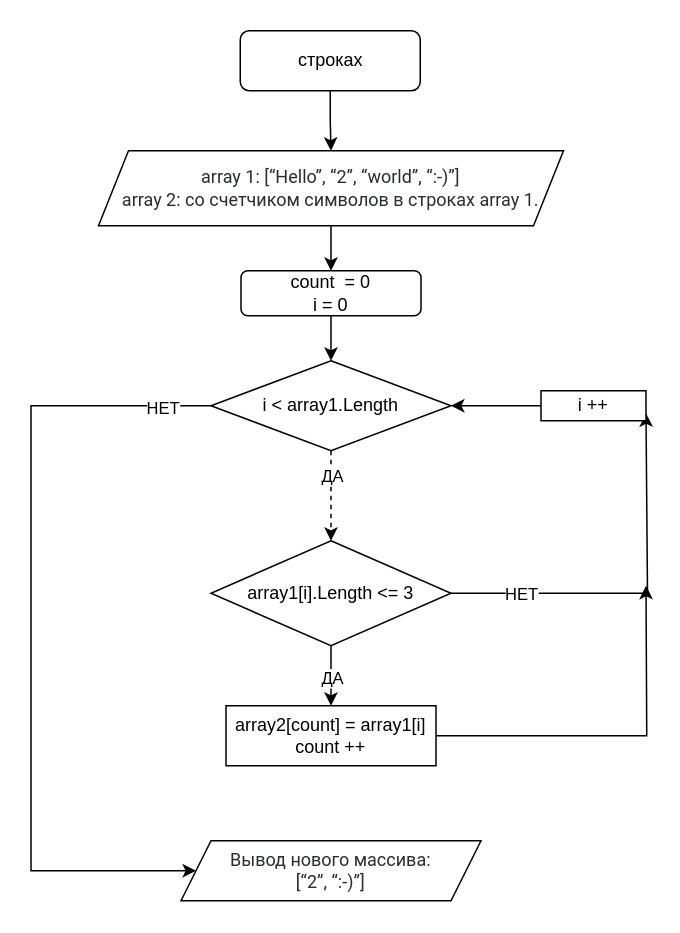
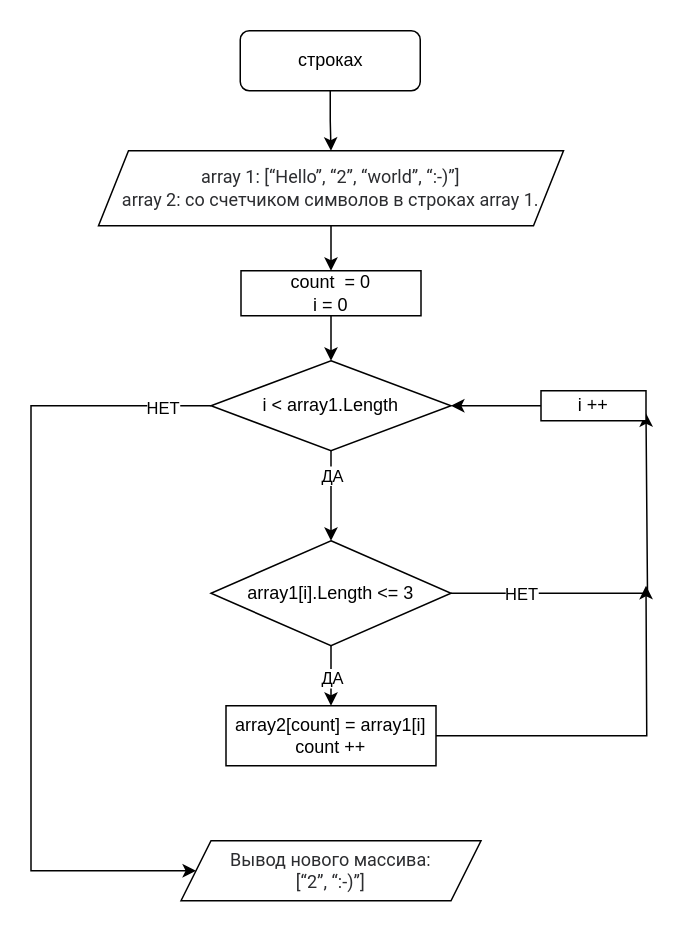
(331, 293) -> (331, 293)
(331, 507) -> (331, 507)
